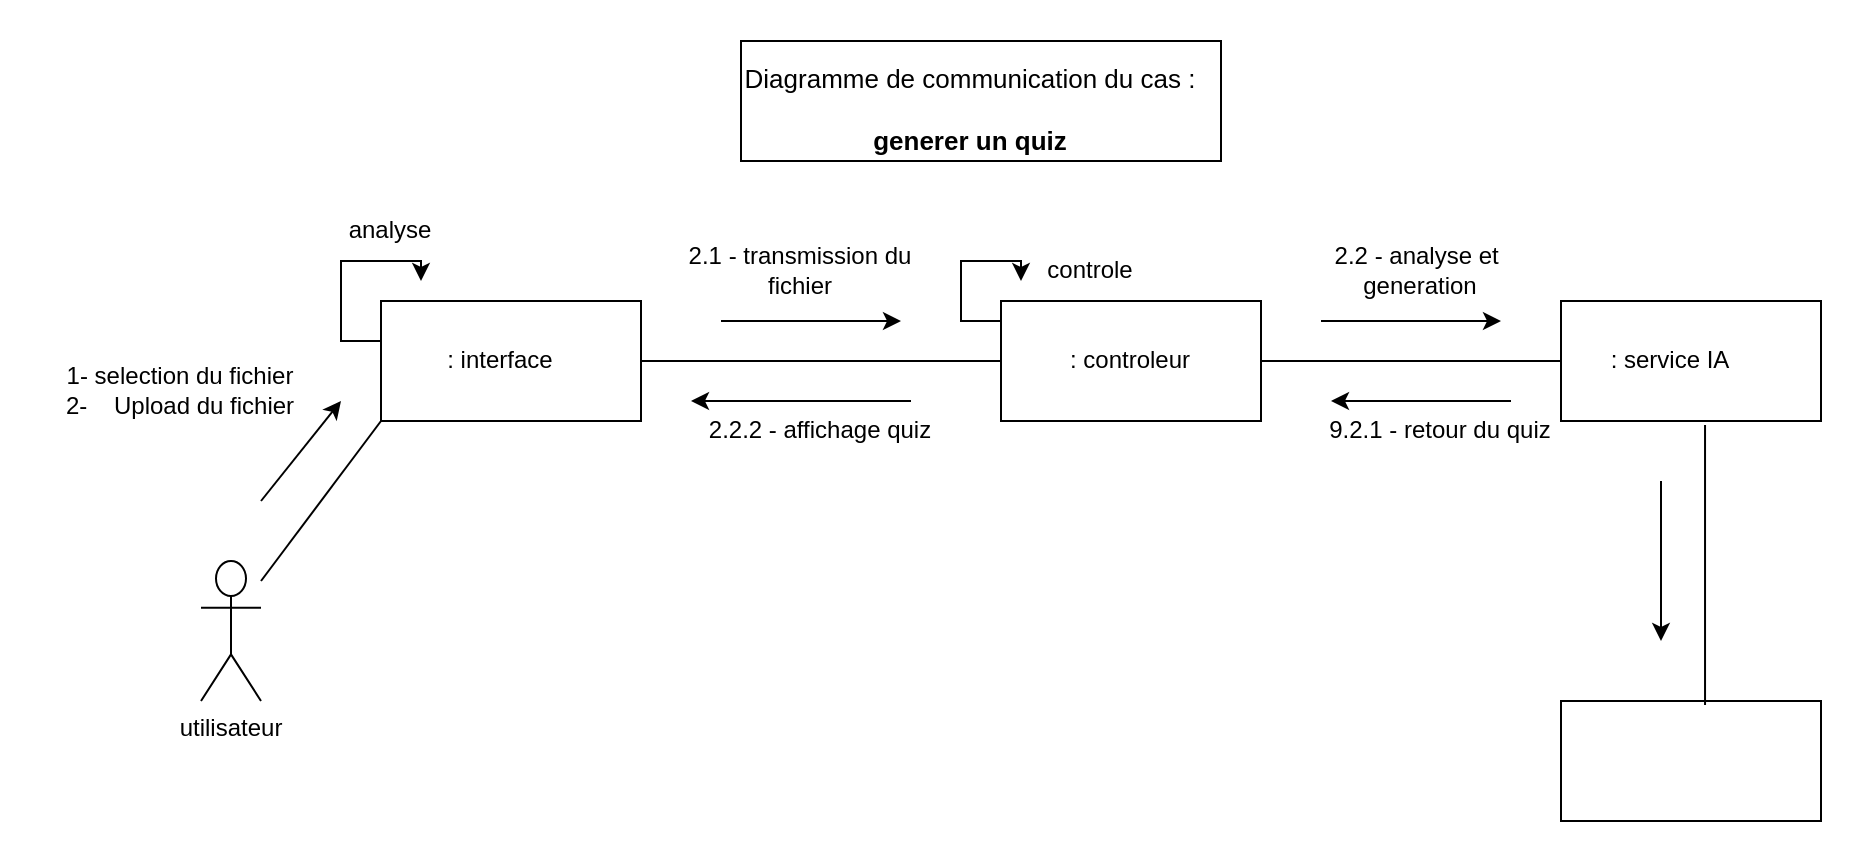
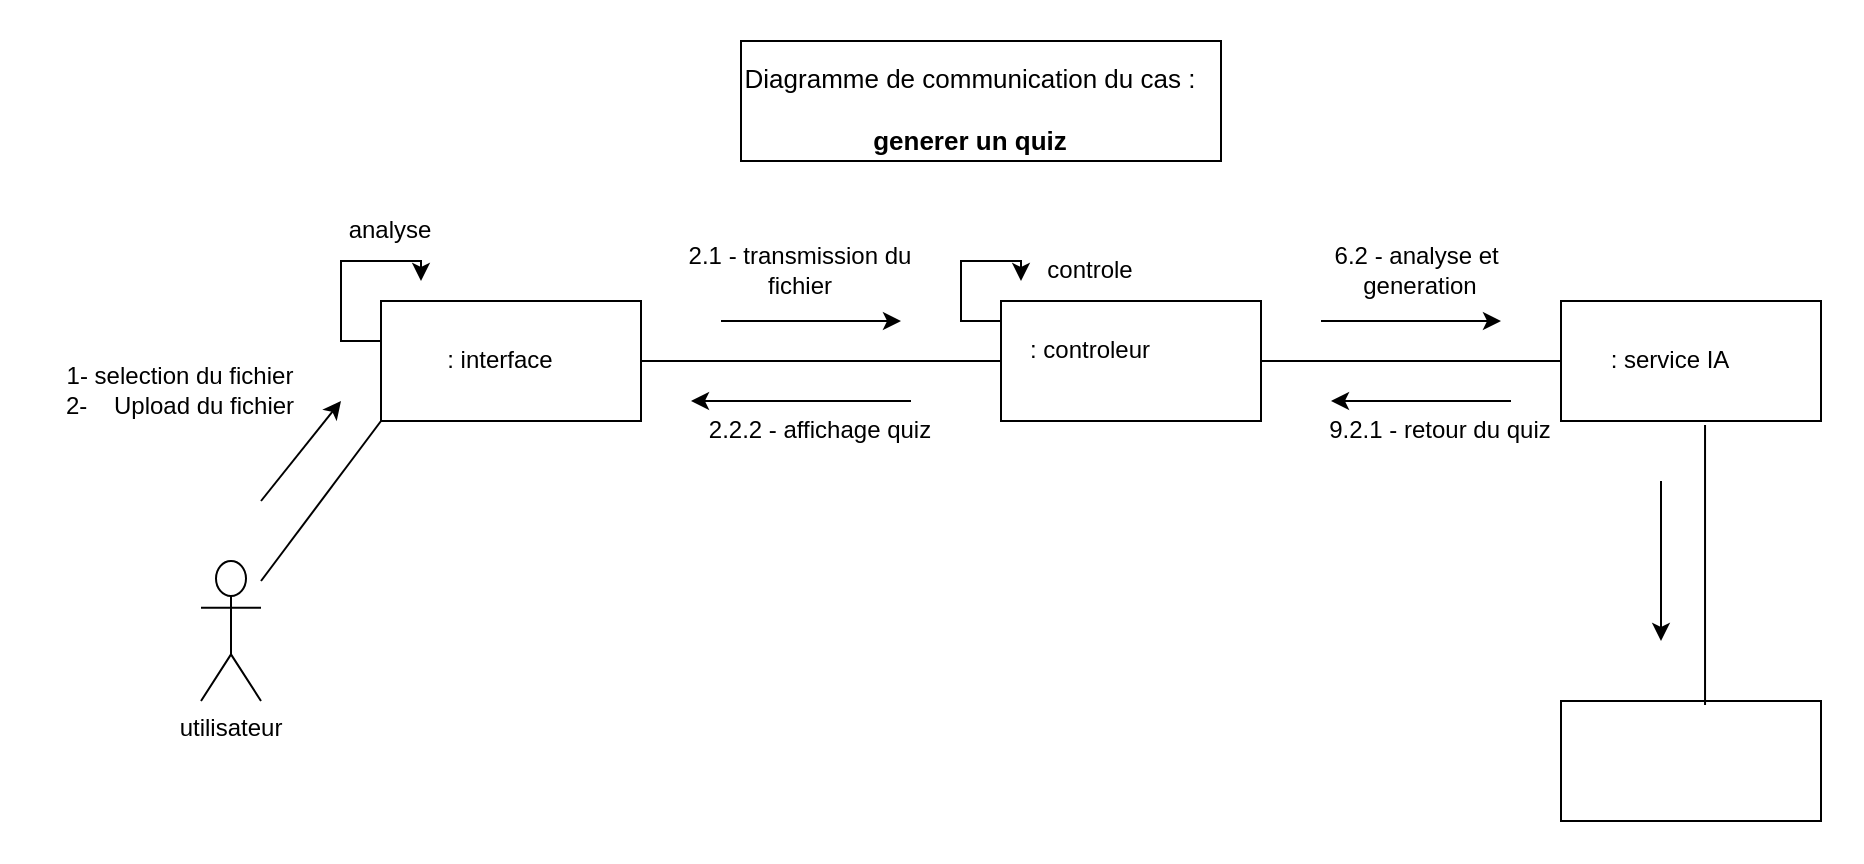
(1421, 271) -> (1421, 271)
(1131, 361) -> (1091, 351)
